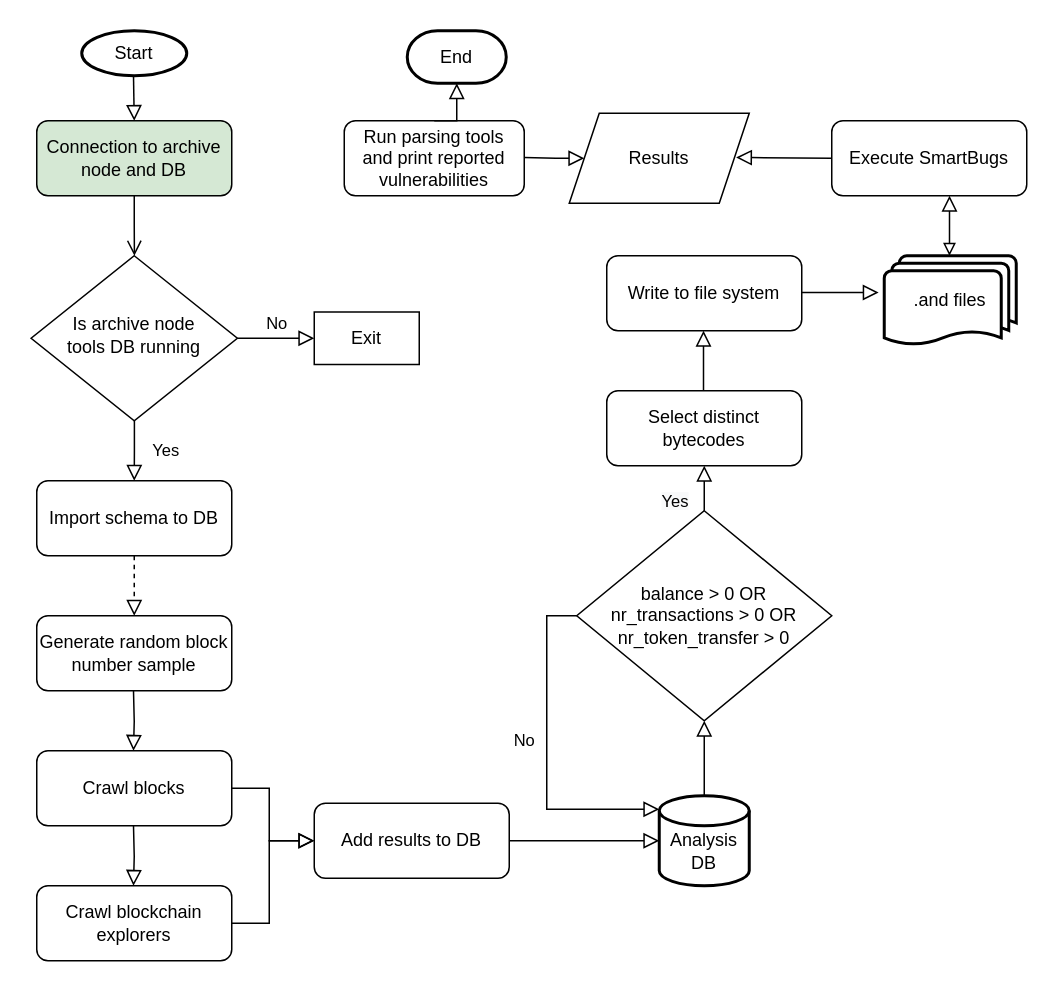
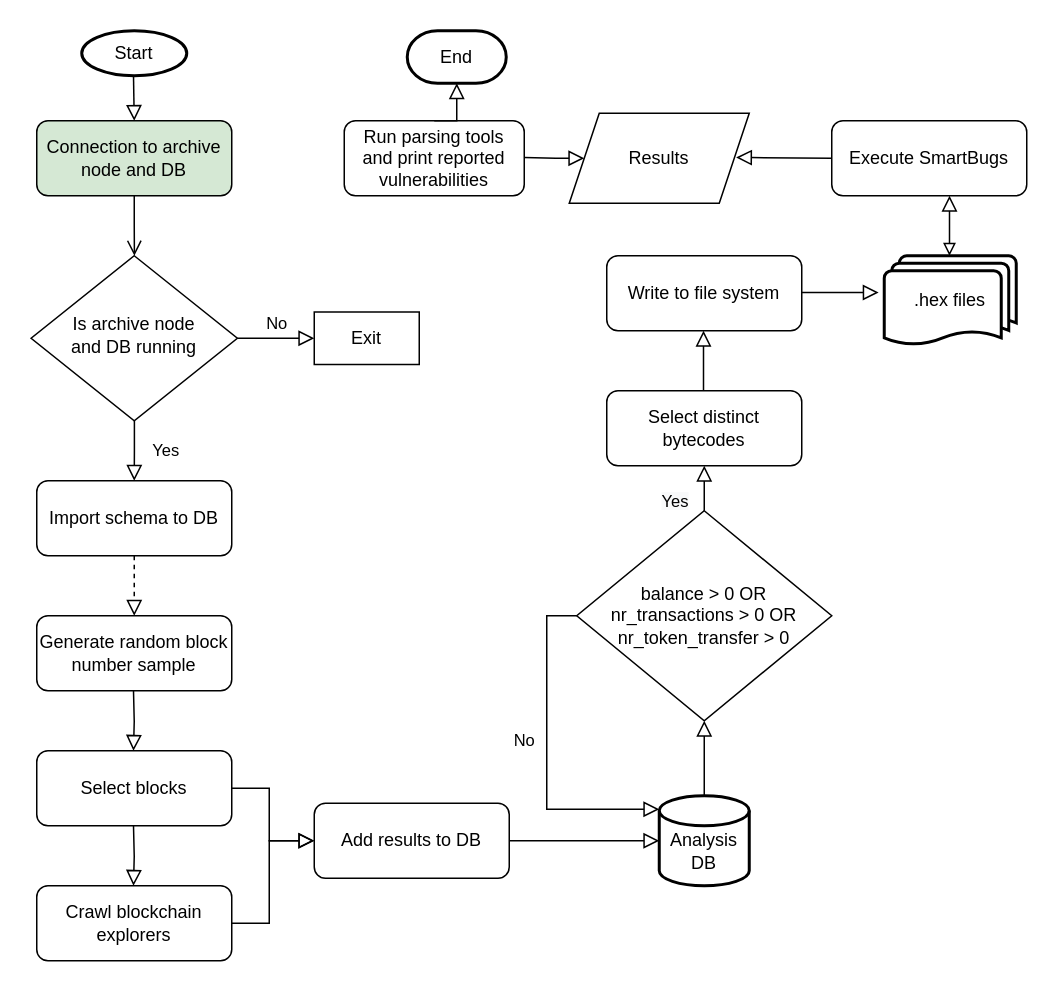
(950, 301) -> (950, 301)
(134, 335) -> (134, 335)
(134, 788) -> (134, 788)
